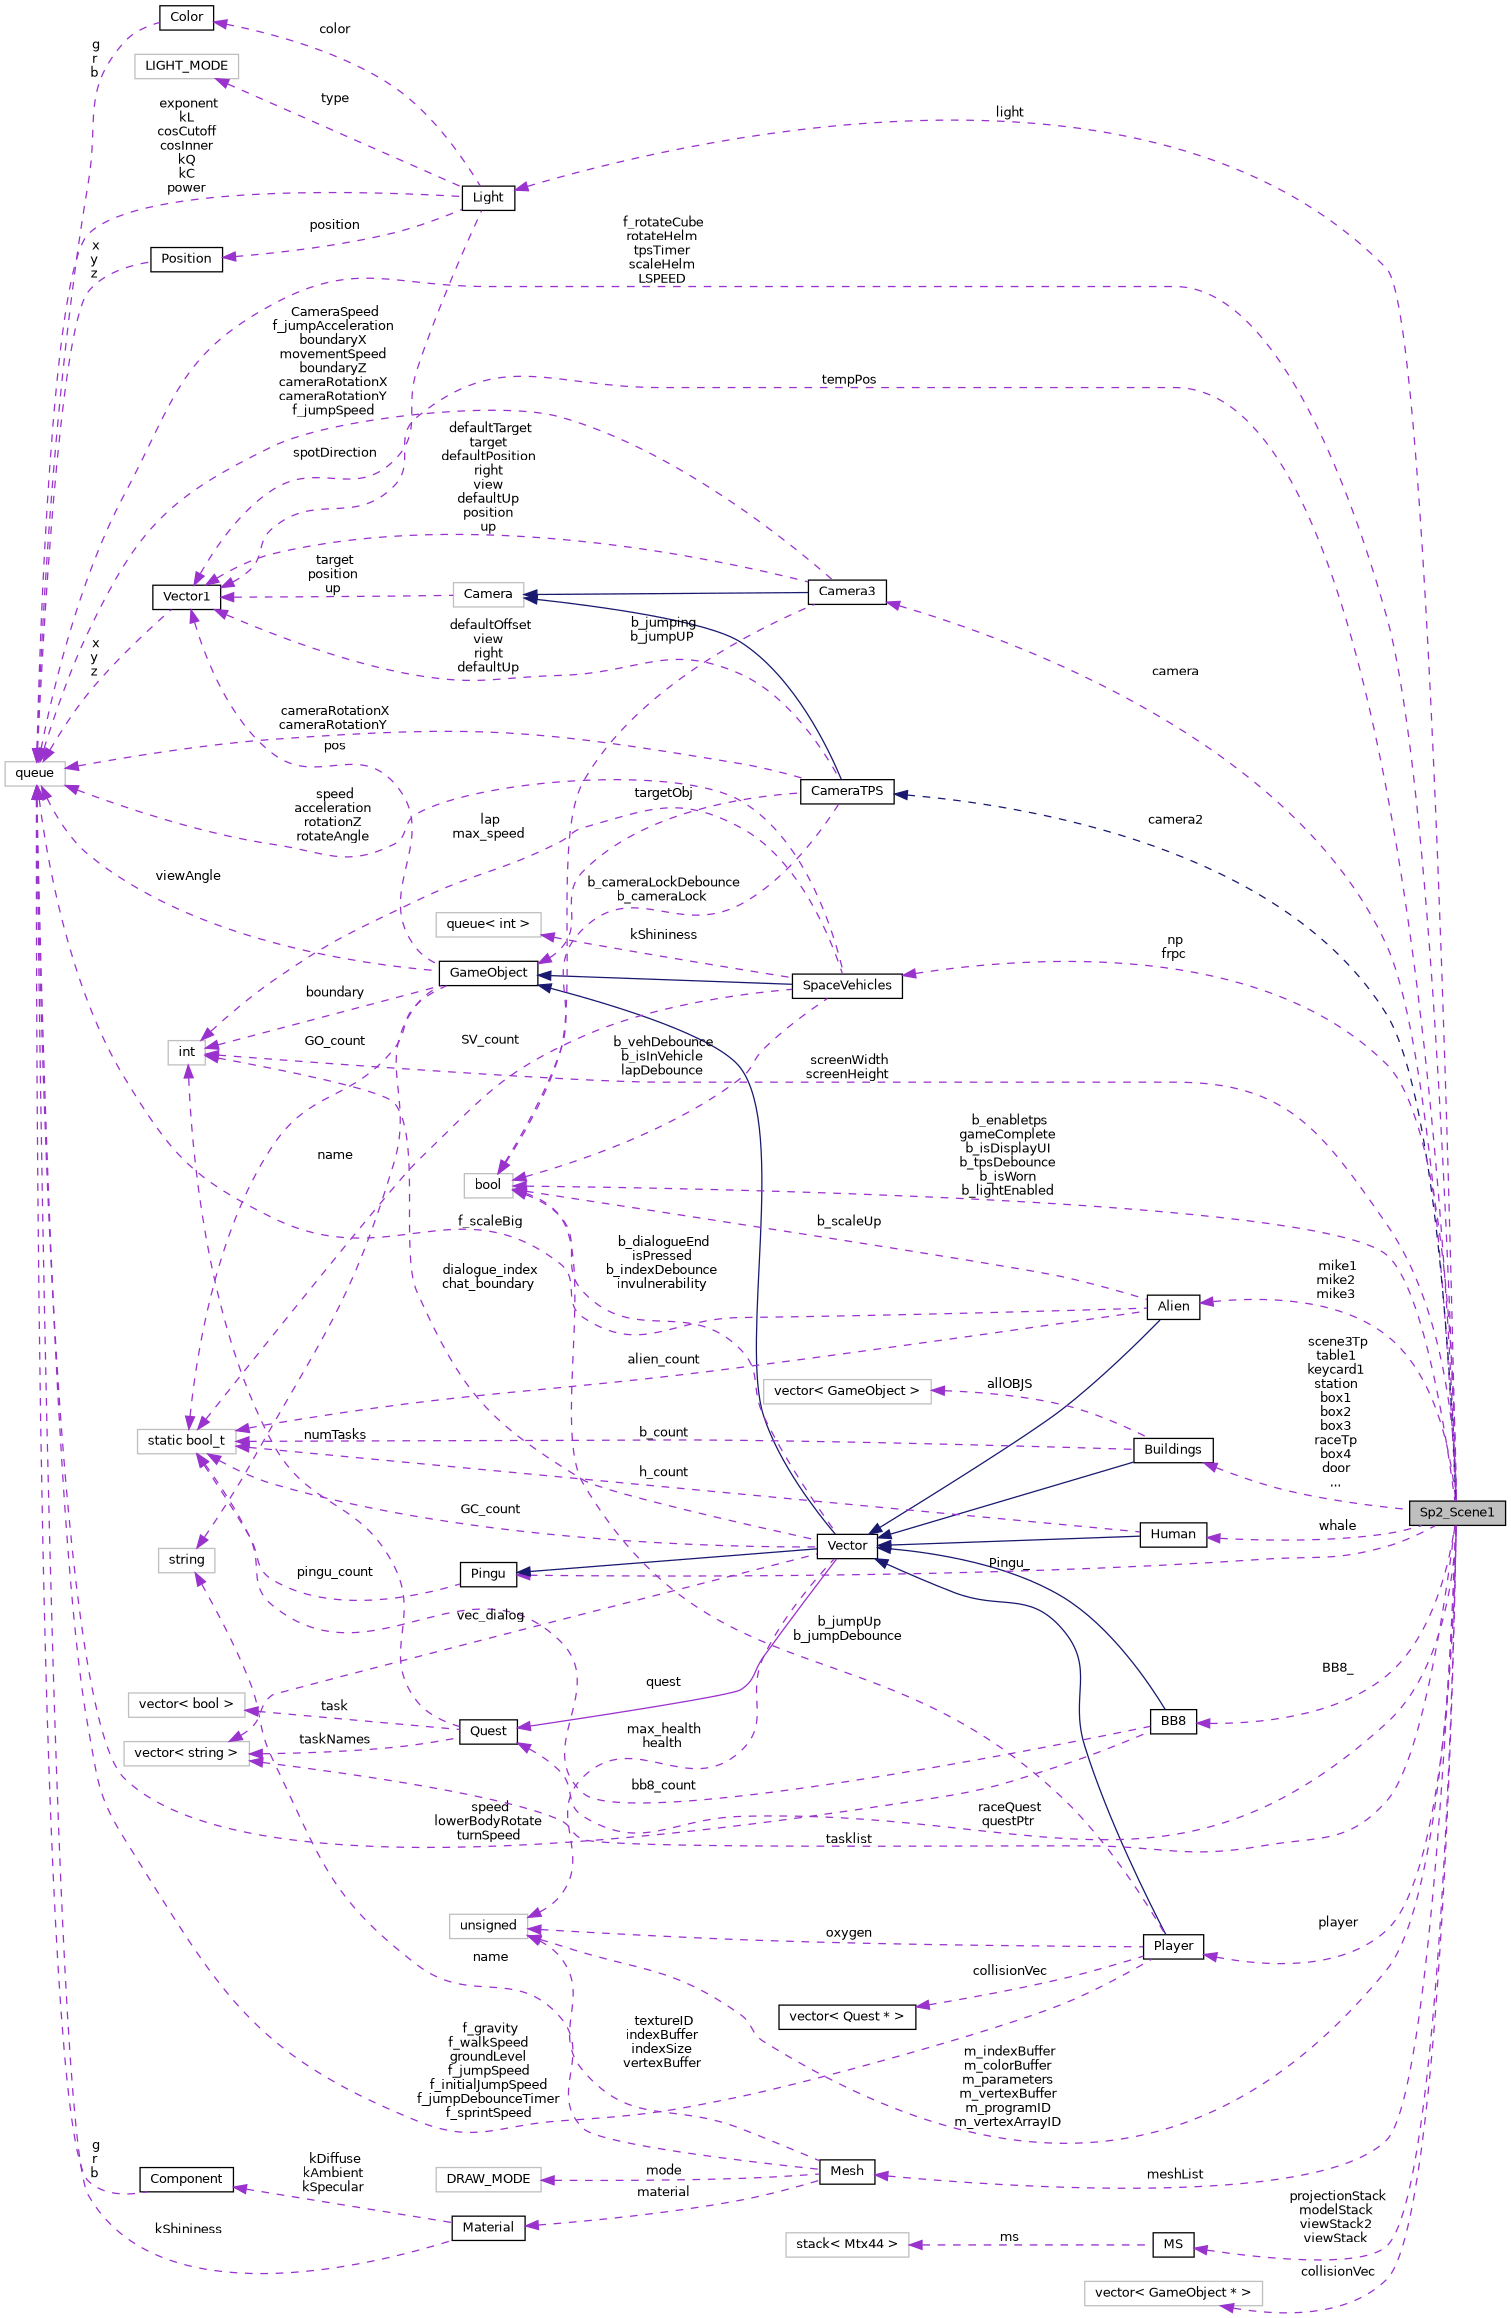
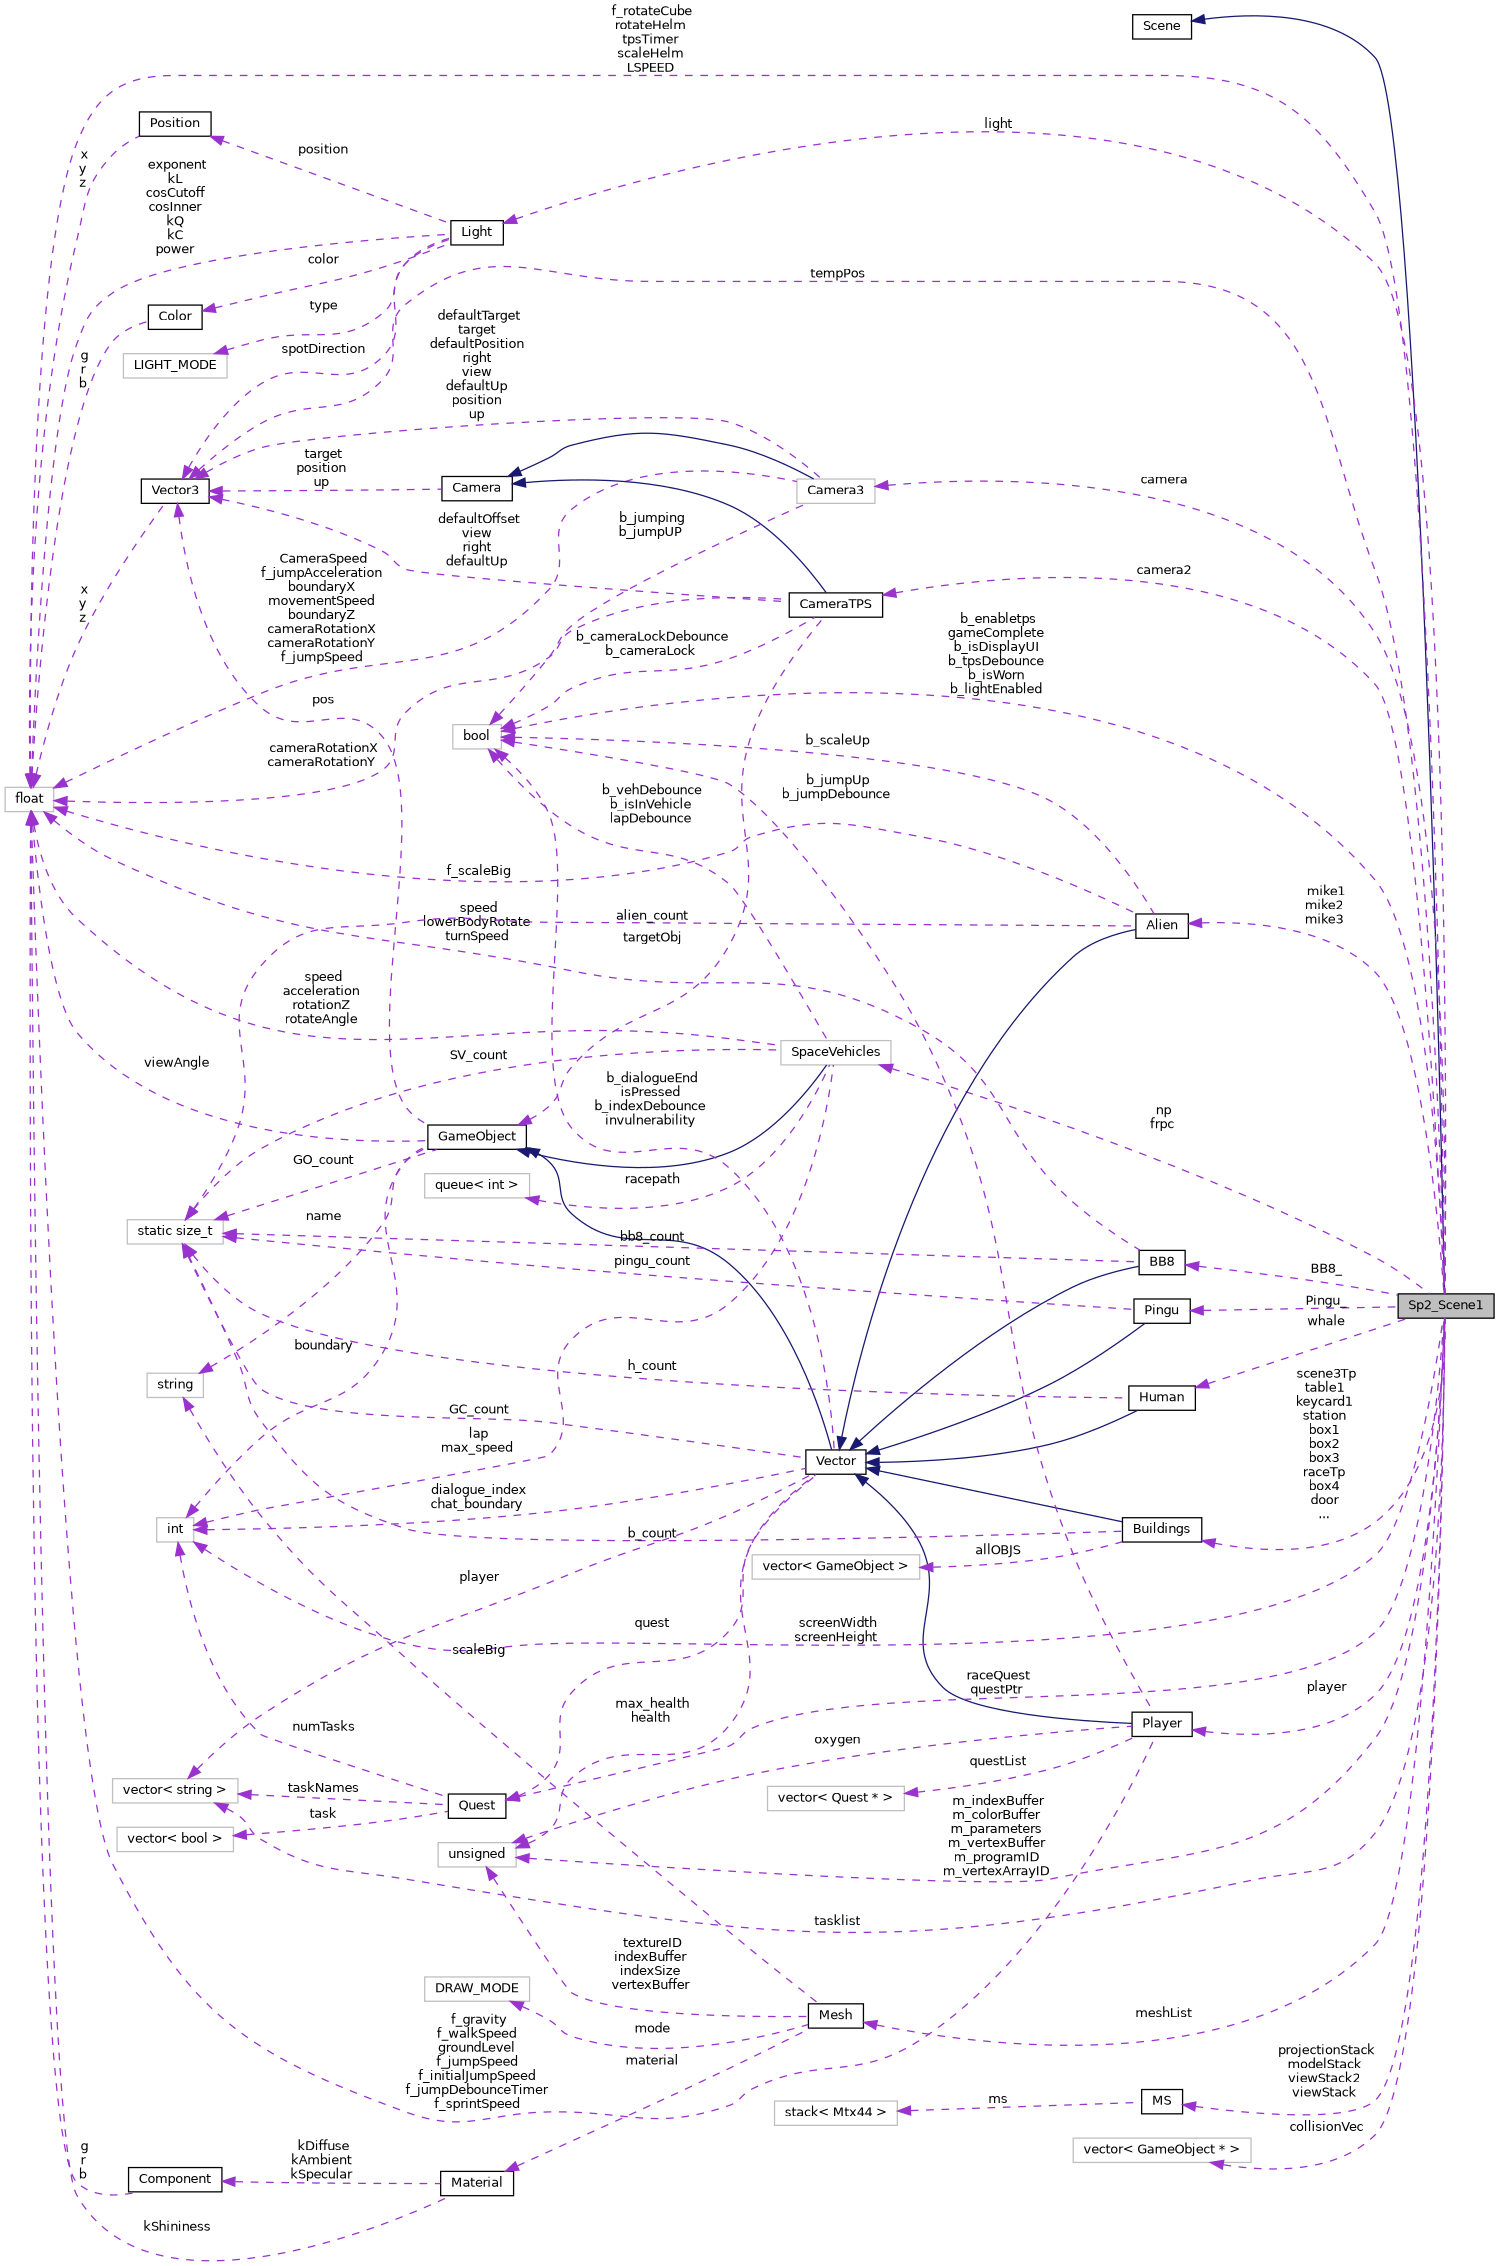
none -> (1162, 27)
(847, 592) -> (836, 491)
(489, 595) -> (477, 489)
(187, 597) -> (175, 491)
(35, 774) -> (29, 799)
(662, 936) -> (650, 1180)
(847, 986) -> (836, 1053)
(1371, 995) -> (1393, 735)
(187, 1442) -> (175, 1232)
(674, 1560) -> (1004, 1405)
(489, 1616) -> (477, 1578)
(716, 1696) -> (682, 1658)
(489, 1958) -> (477, 1651)
(1008, 1972) -> (996, 1762)
(847, 2017) -> (836, 1799)
